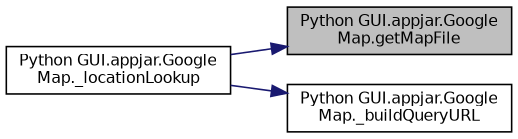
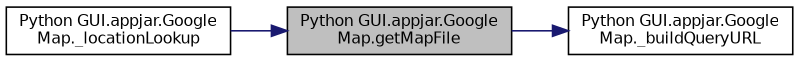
(251, 88) -> (532, 31)
